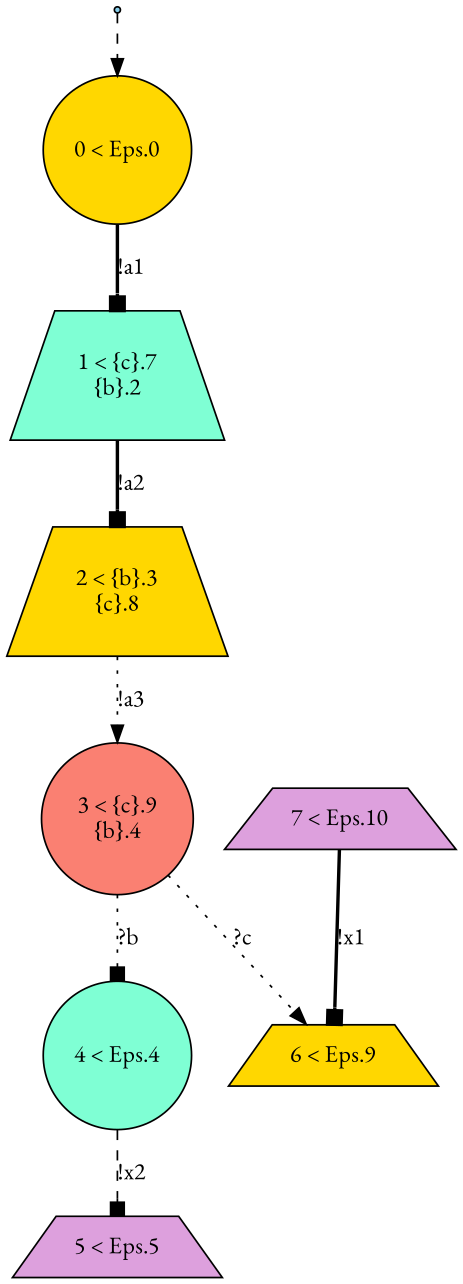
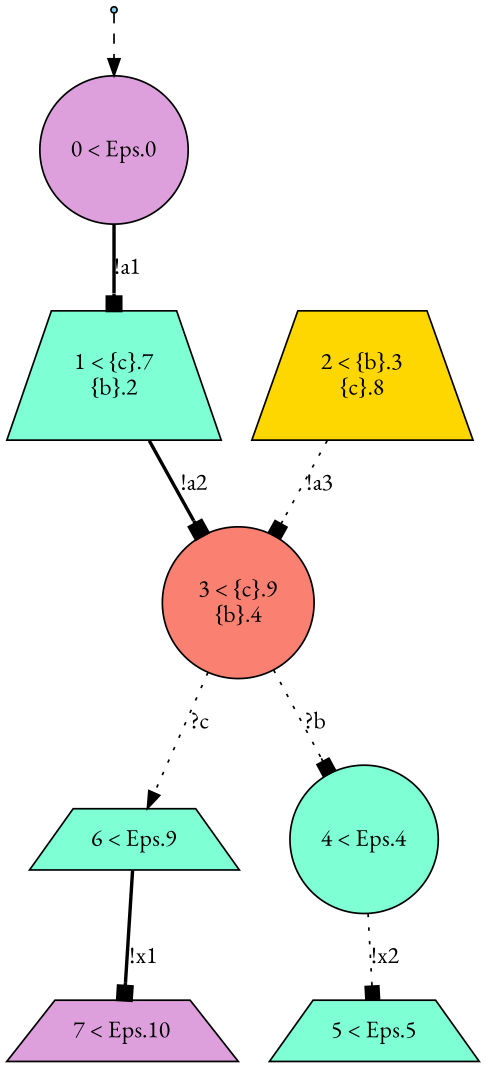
(117, 150) -> (114, 150)
(117, 475) -> (171, 481)
(117, 691) -> (305, 481)
(337, 928) -> (129, 927)
(333, 1055) -> (134, 839)
(117, 1164) -> (370, 948)
(117, 1247) -> (374, 1031)
